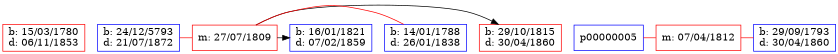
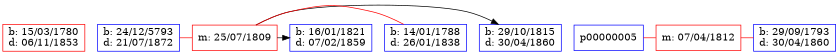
(235, 38) -> (235, 38)
(520, 38) -> (520, 38)
